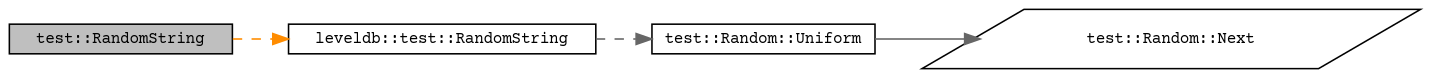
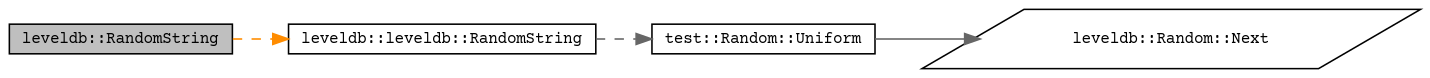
(121, 39) -> (121, 39)
(442, 39) -> (442, 39)
(1171, 39) -> (1171, 39)
